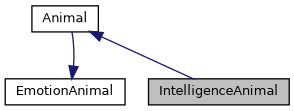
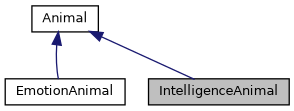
(74, 49) -> (56, 62)
